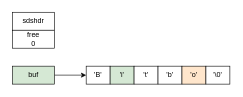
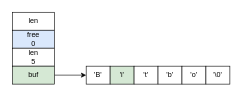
(33, 21) -> (33, 21)
(33, 39) -> (33, 39)
none -> (33, 57)
(194, 75) -> (194, 75)
